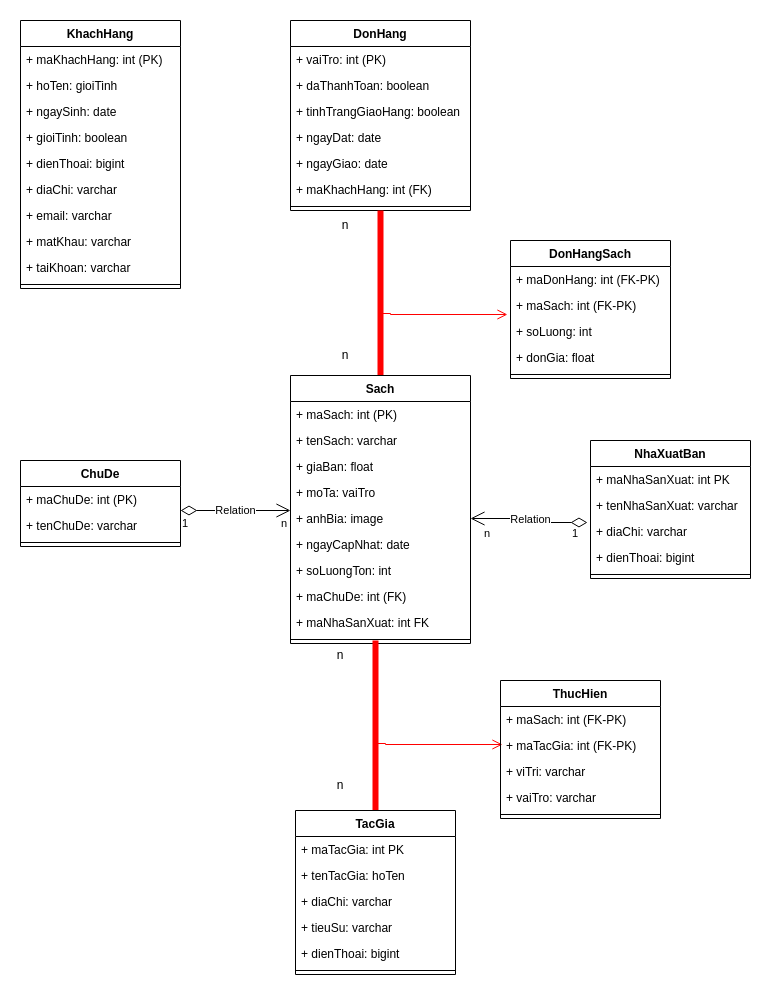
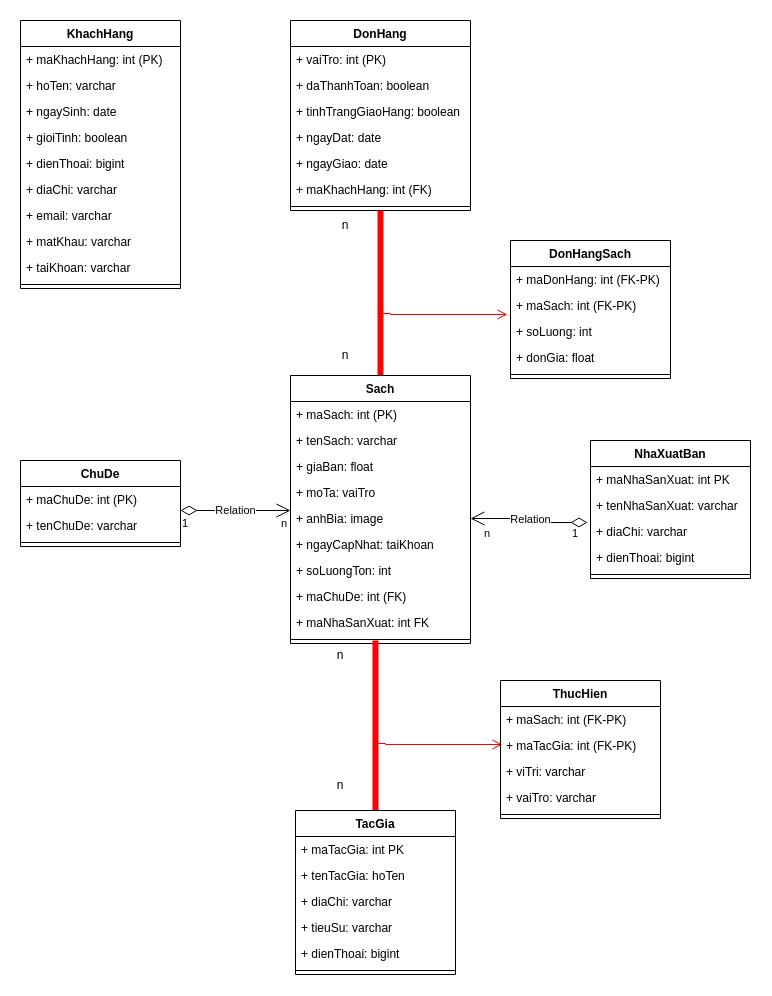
(74, 86) -> (75, 86)
(355, 545) -> (367, 545)
